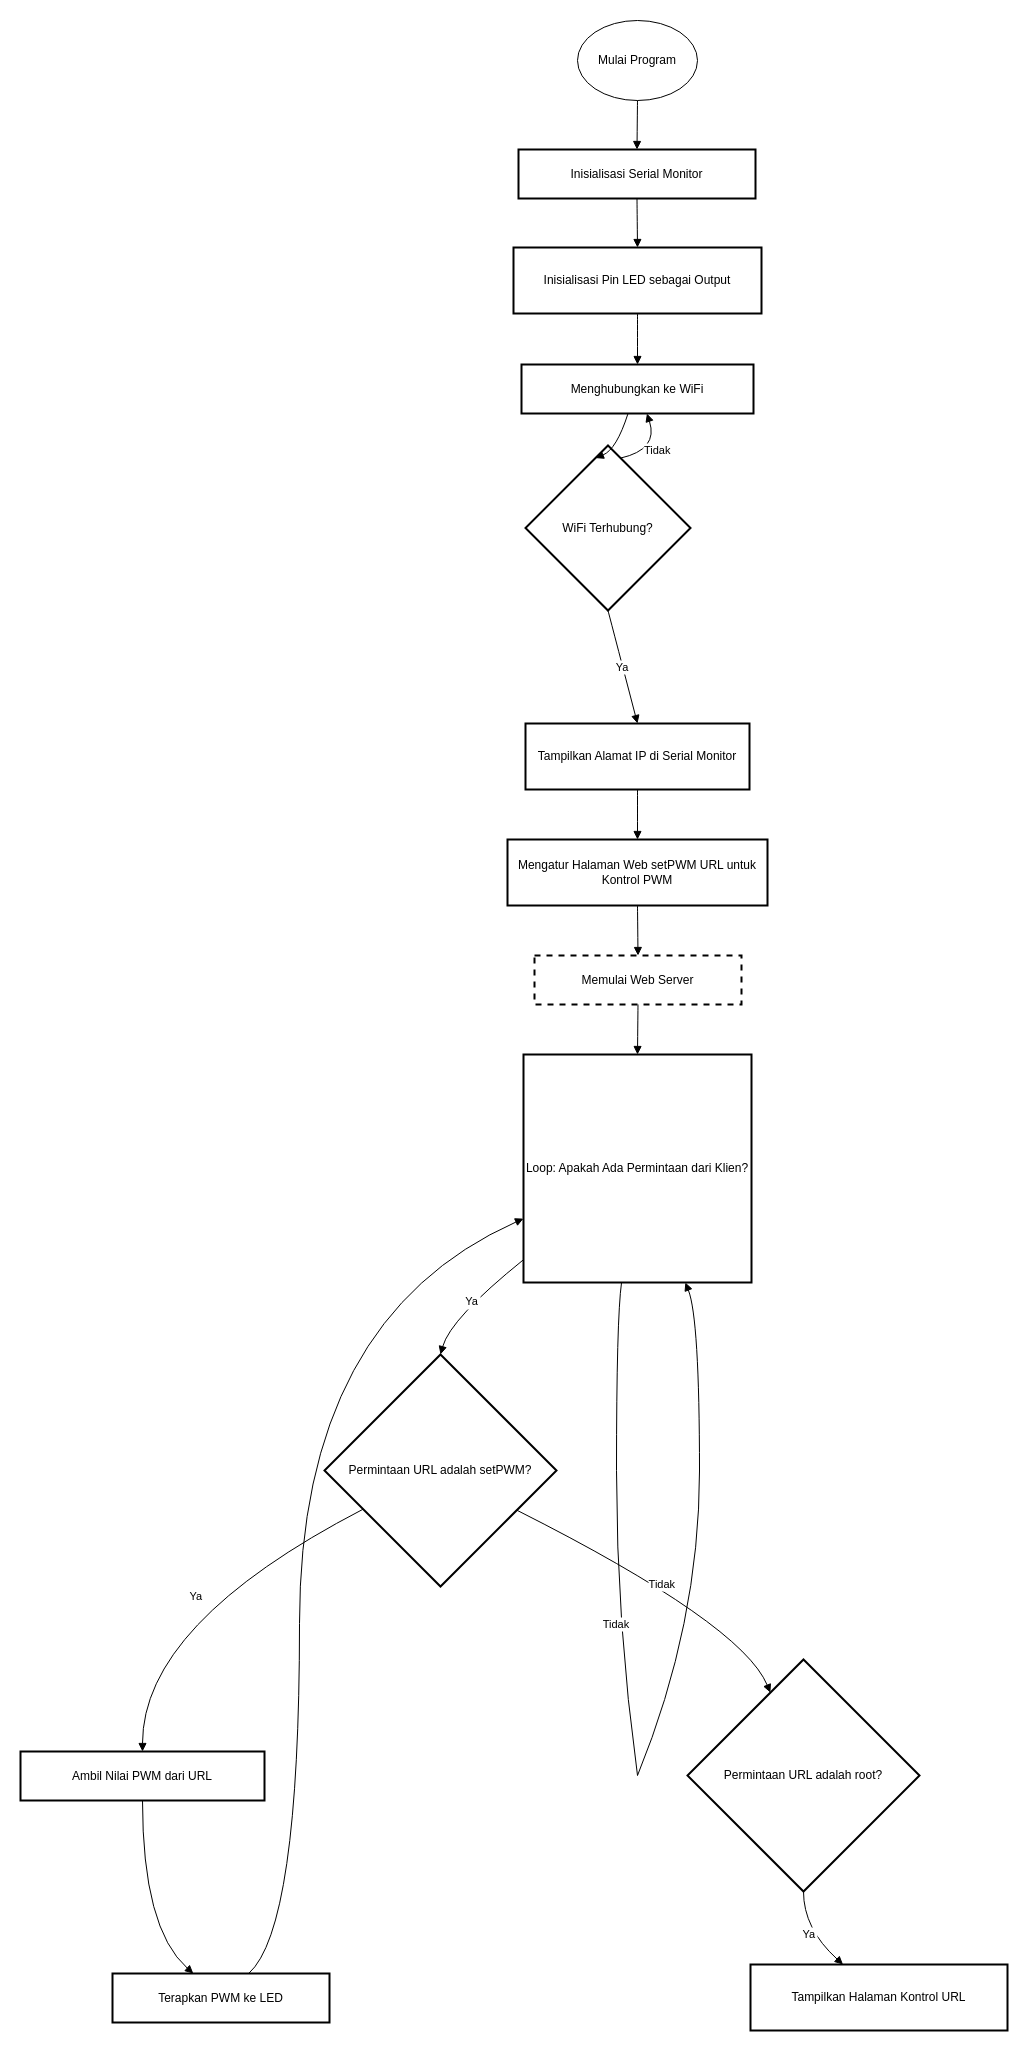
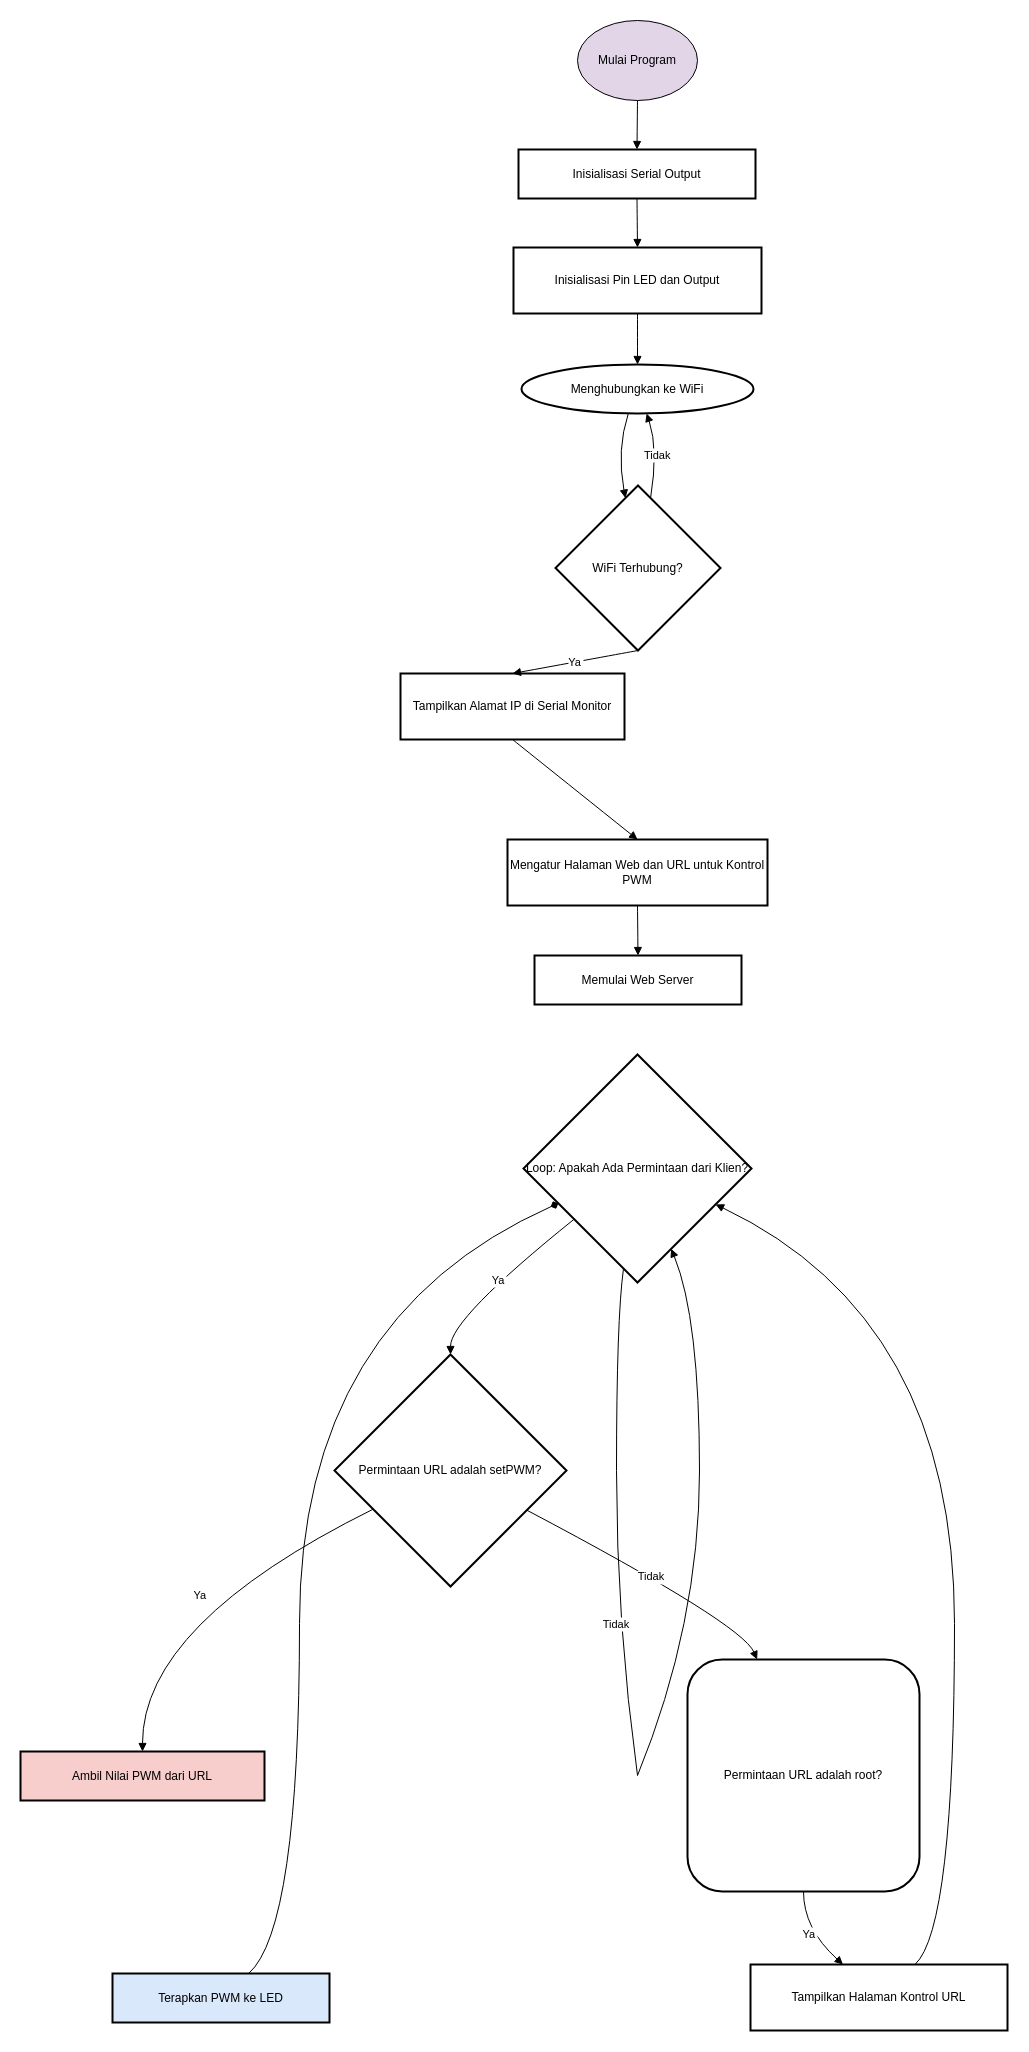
(638, 61) -> (638, 61)
(637, 175) -> (637, 175)
(638, 281) -> (638, 281)
(638, 389) -> (638, 389)
(608, 528) -> (638, 568)
(638, 757) -> (513, 707)
(638, 873) -> (638, 873)
(638, 980) -> (638, 980)
(638, 1026) -> none
(638, 1169) -> (638, 1169)
(367, 1350) -> (377, 1345)
(441, 1471) -> (451, 1471)
none -> (950, 1543)
(143, 1776) -> (143, 1776)
(804, 1776) -> (804, 1776)
(150, 1890) -> none
(221, 1998) -> (221, 1998)
